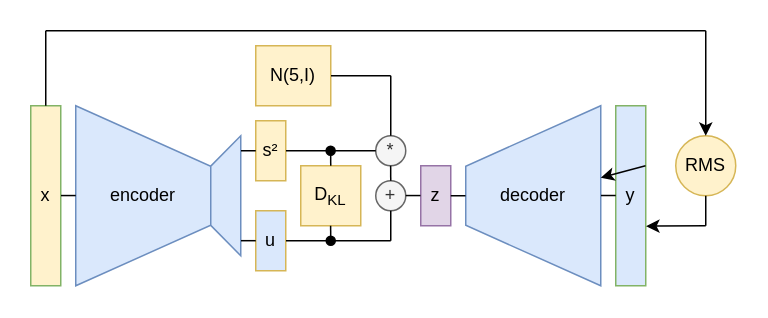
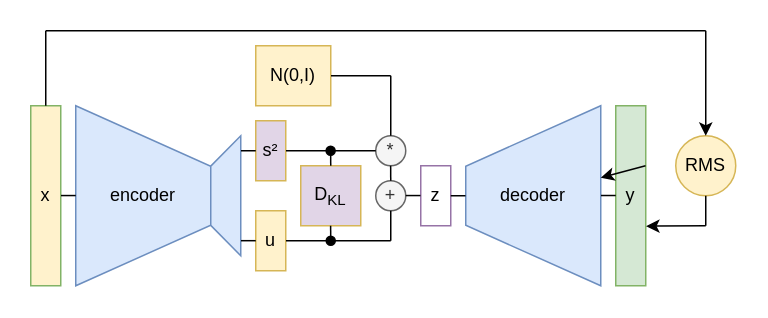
(293, 76) -> (293, 76)
(271, 151) -> (271, 151)
(331, 196) -> (331, 196)
(436, 196) -> (436, 196)
(631, 196) -> (631, 196)
(271, 241) -> (271, 241)
